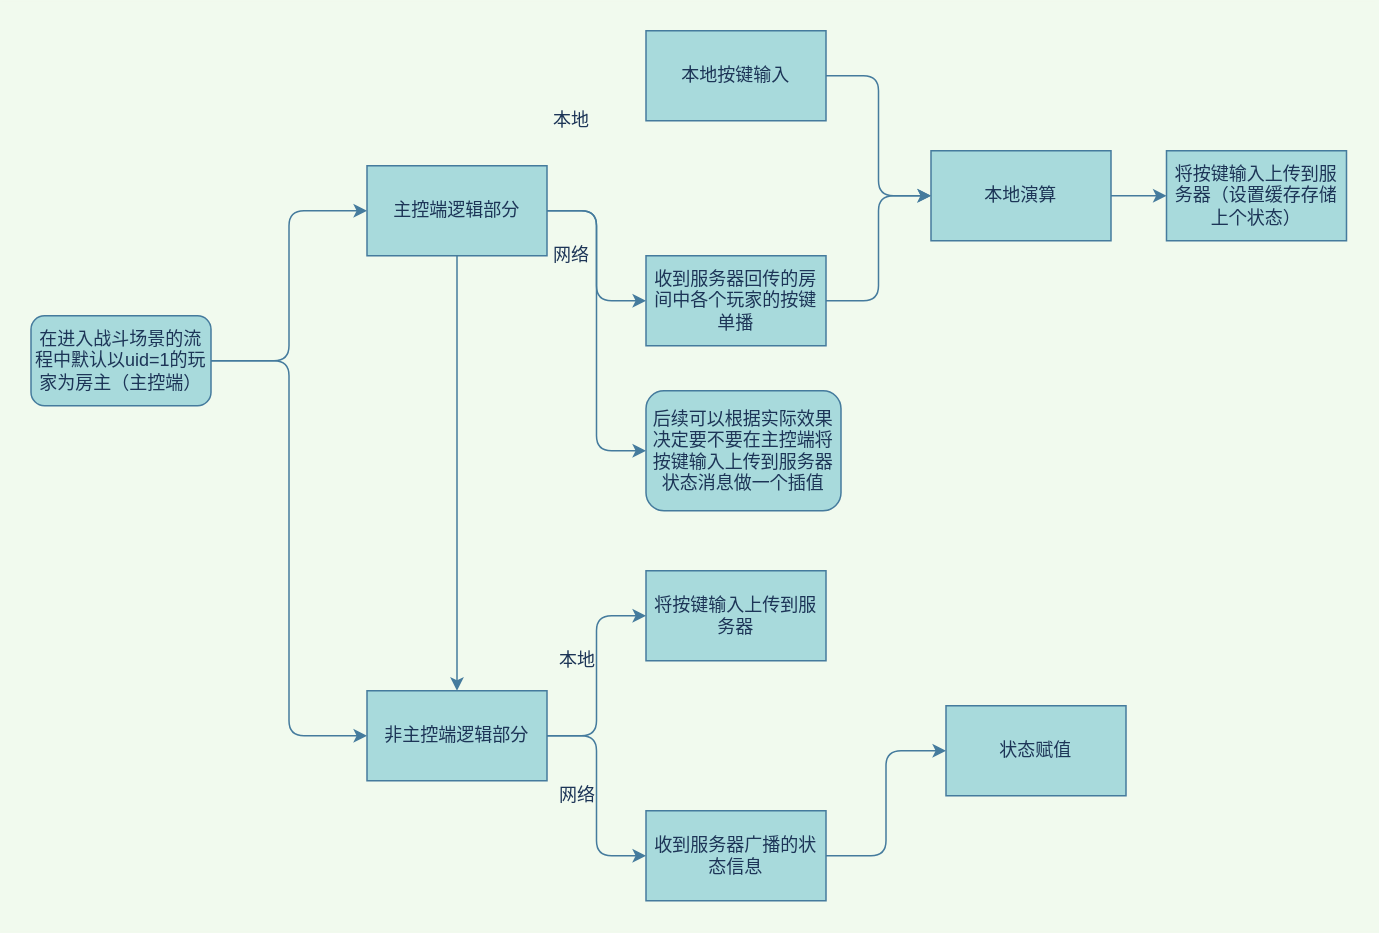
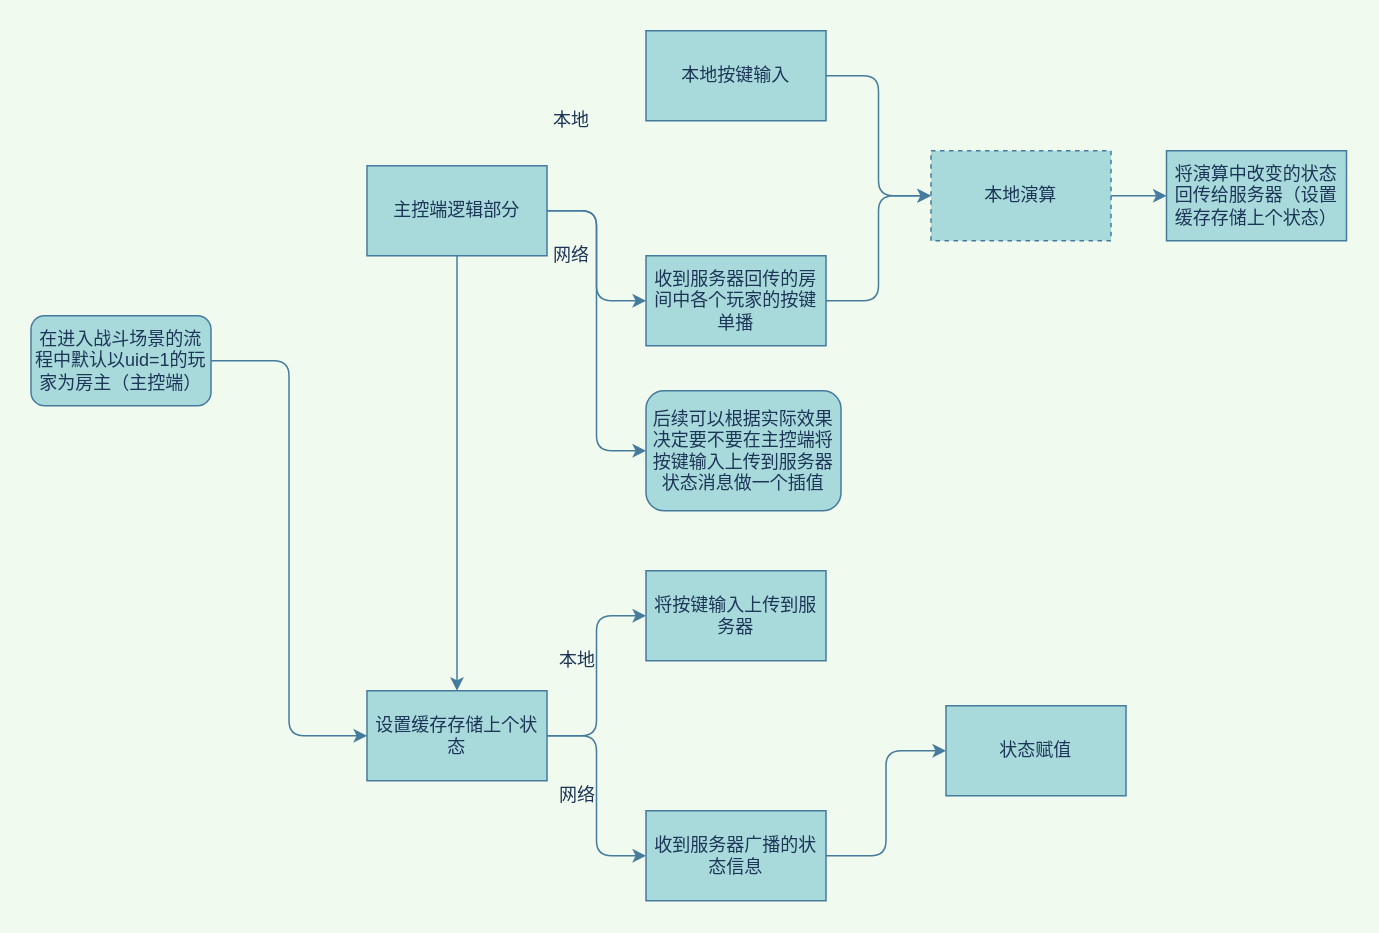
(1021, 196) -> (1021, 196)
(1256, 196) -> (1256, 196)
(289, 257) -> none
(457, 736) -> (457, 736)
